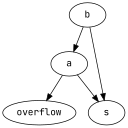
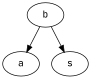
(86, 86) -> none
(39, 113) -> none
